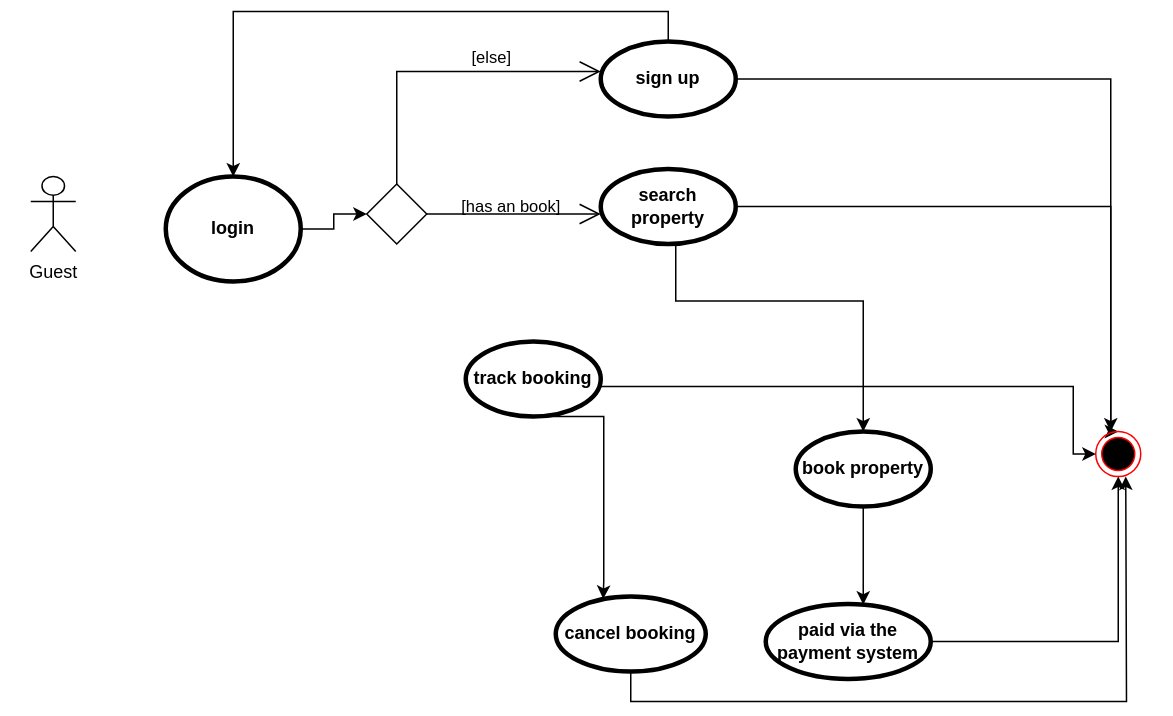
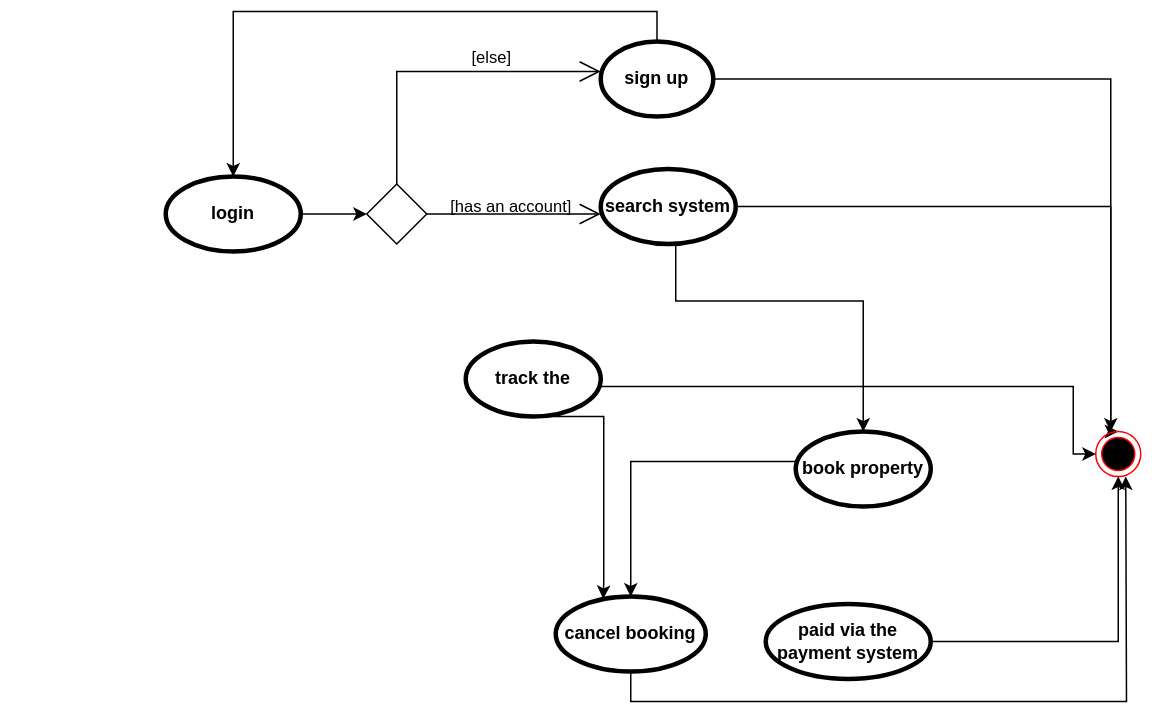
(668, 79) -> (657, 79)
(512, 206) -> (512, 206)
(668, 206) -> (668, 206)
(53, 214) -> none
(233, 229) -> (233, 214)
(533, 379) -> (533, 379)
none -> (652, 461)
(863, 551) -> none
